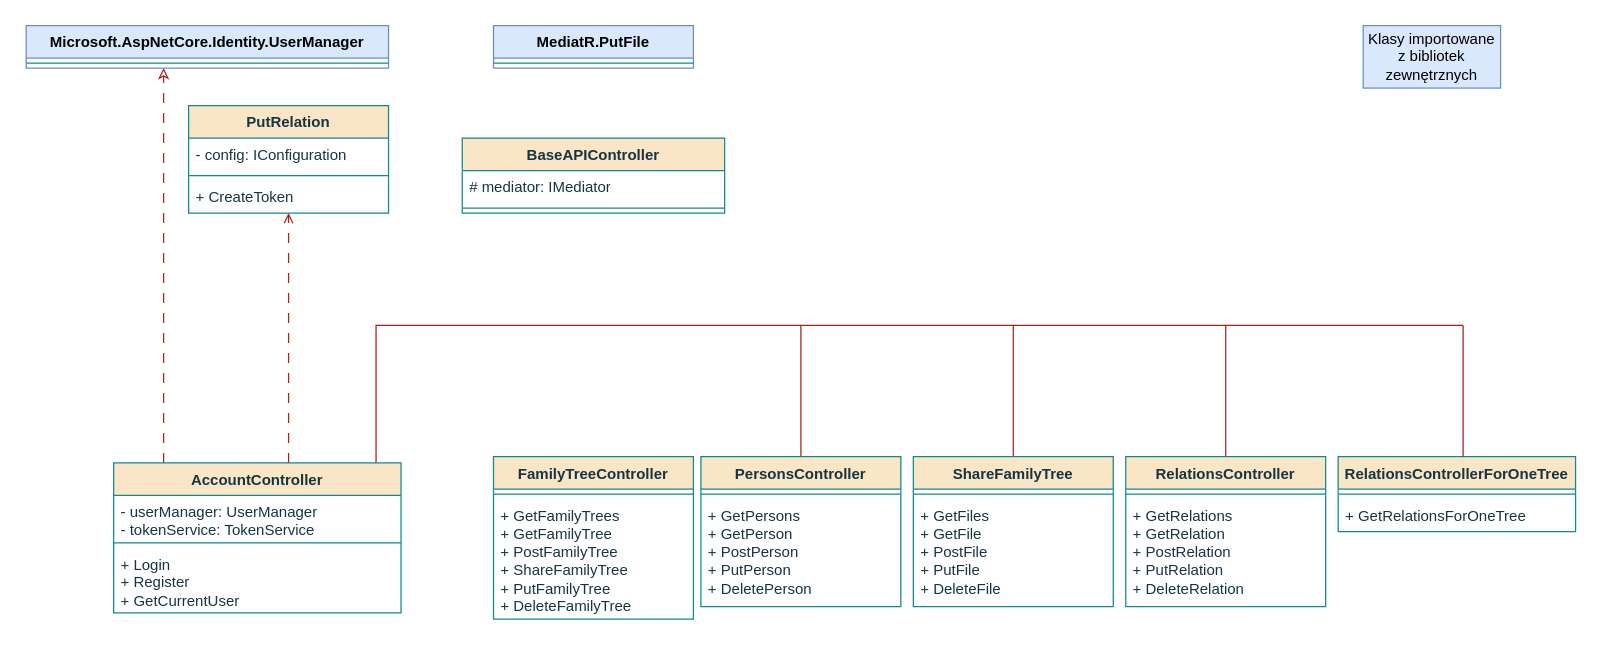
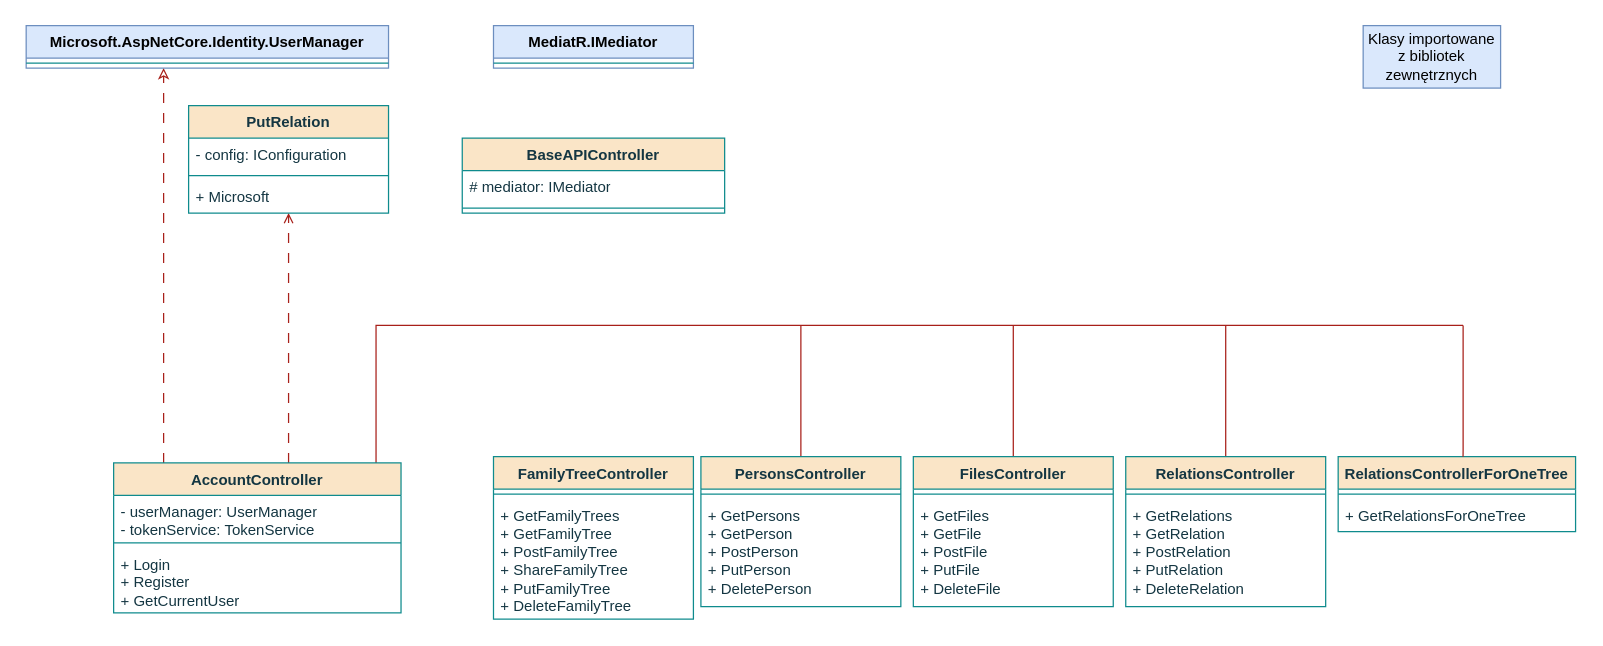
(593, 43) -> (593, 43)
(248, 198) -> (238, 198)
(1013, 475) -> (1013, 475)
